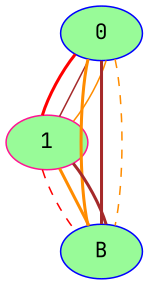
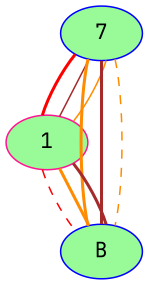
(102, 33) -> (102, 33)
